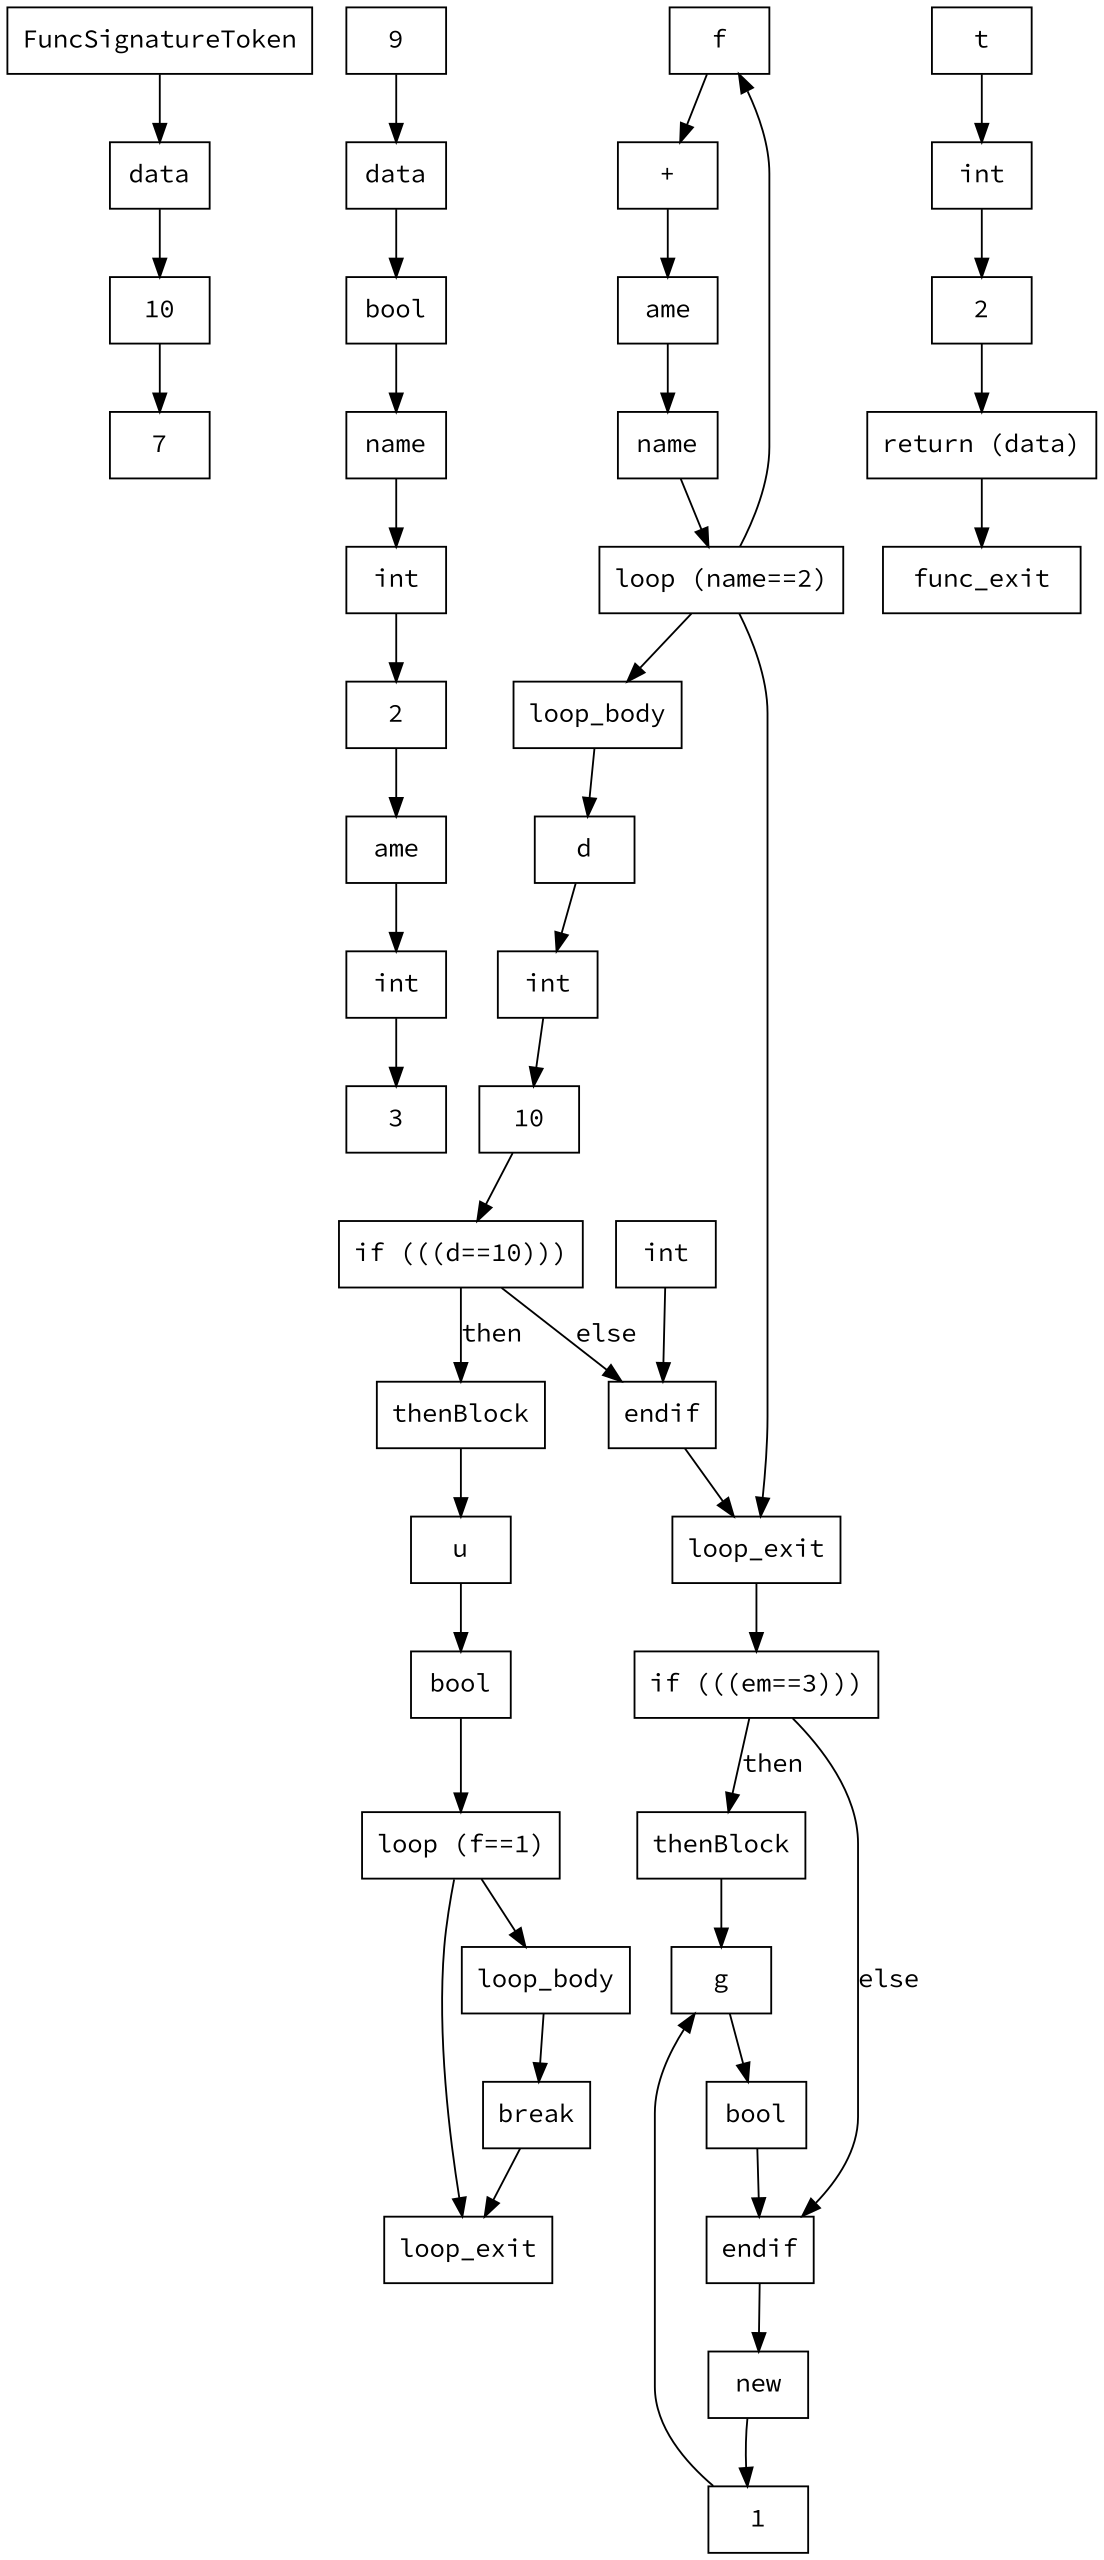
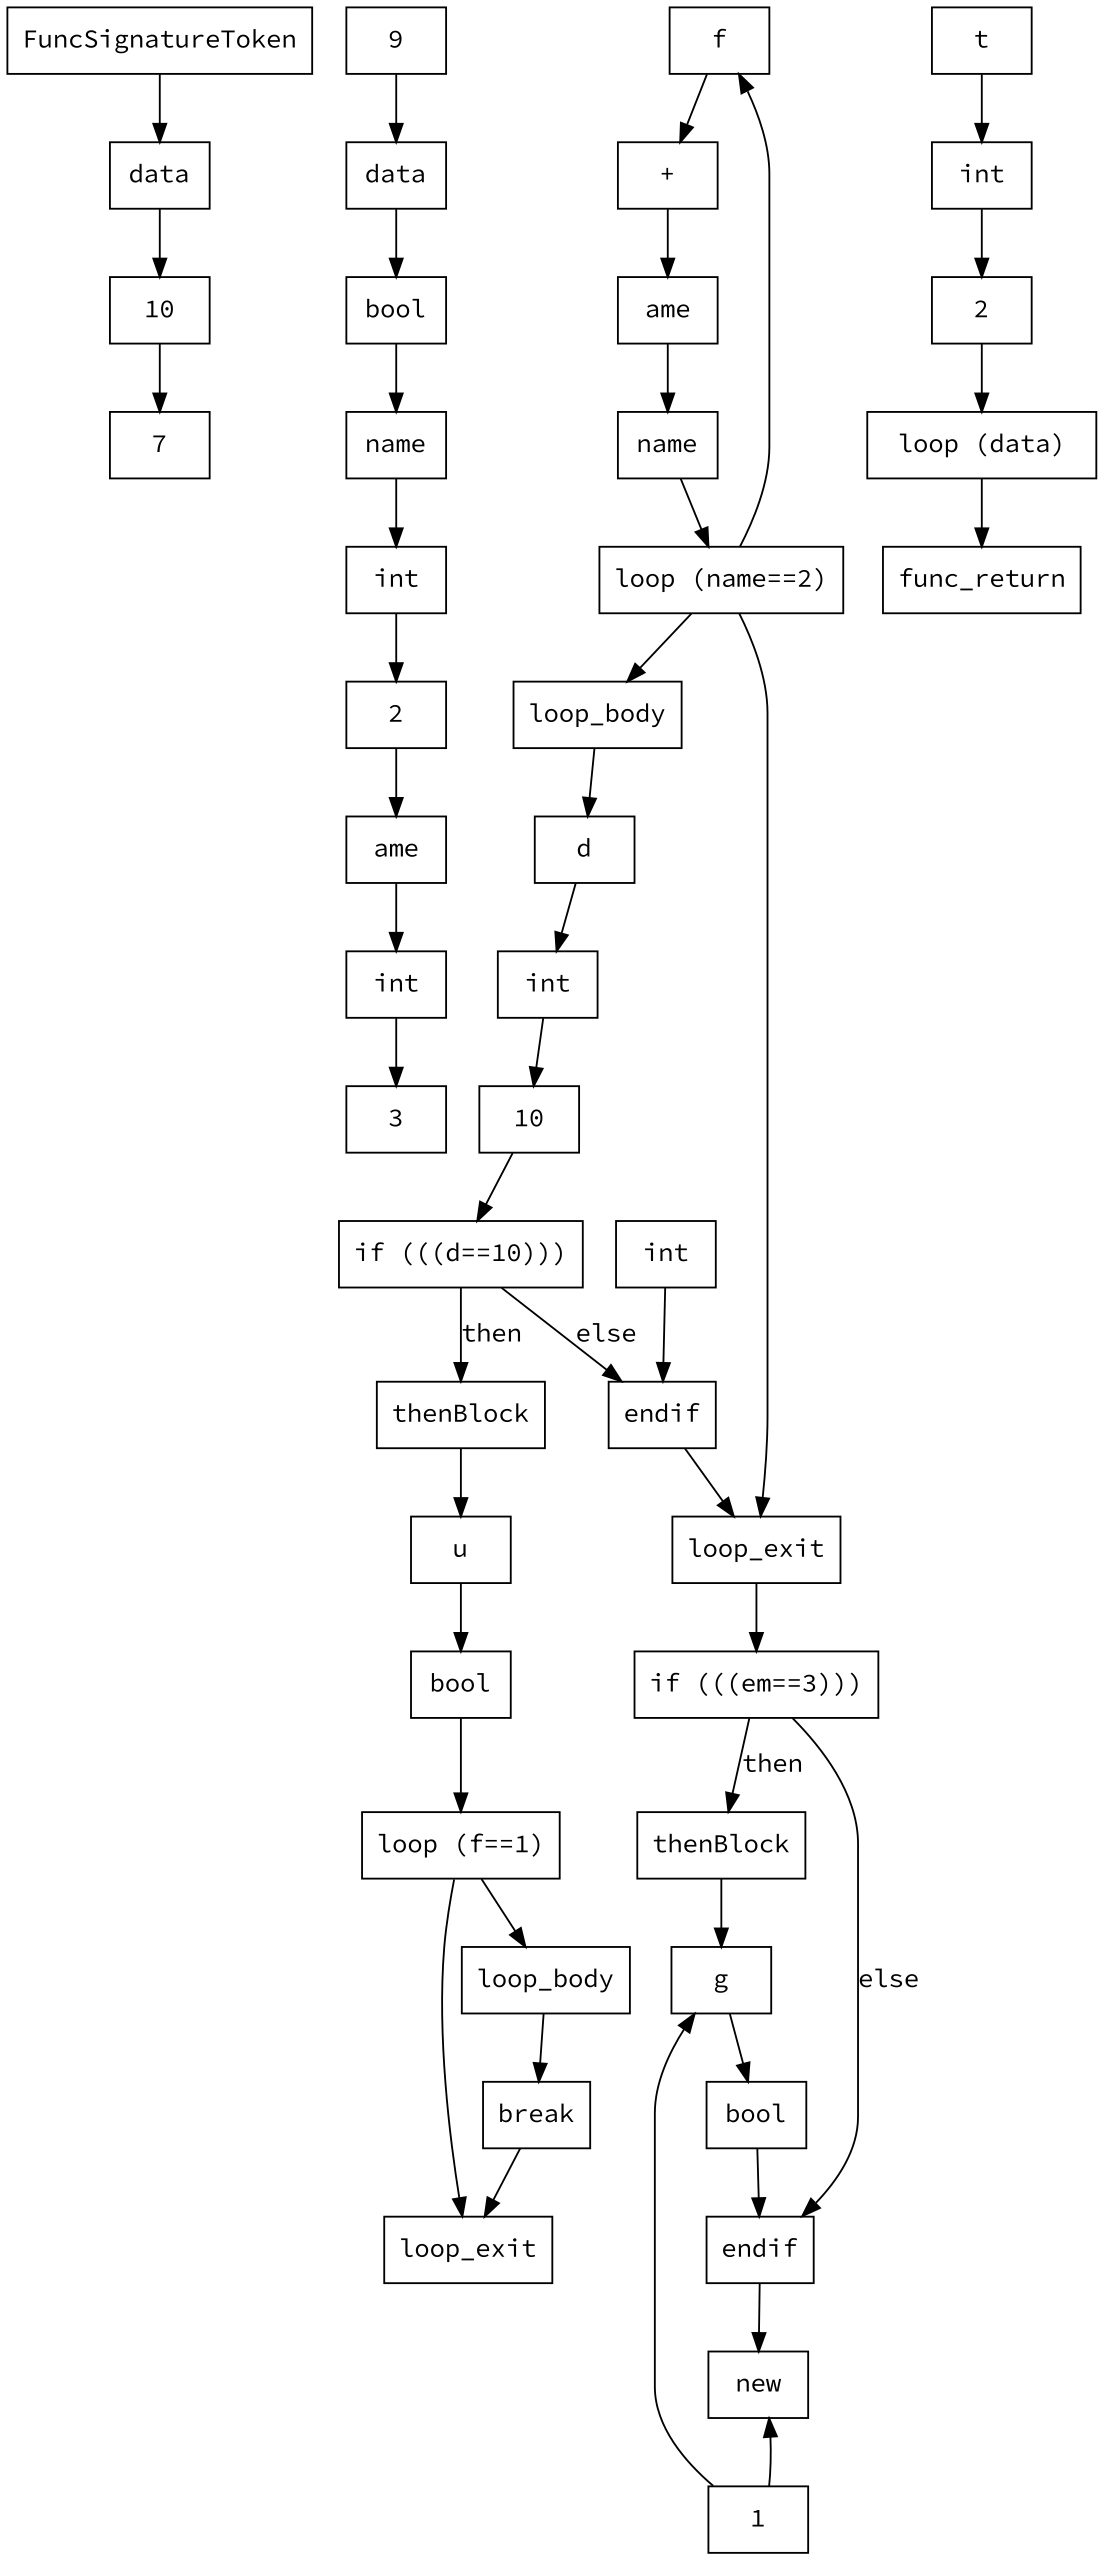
(982, 445) -> (982, 445)
(982, 580) -> (982, 580)
(746, 2443) -> (771, 2462)
